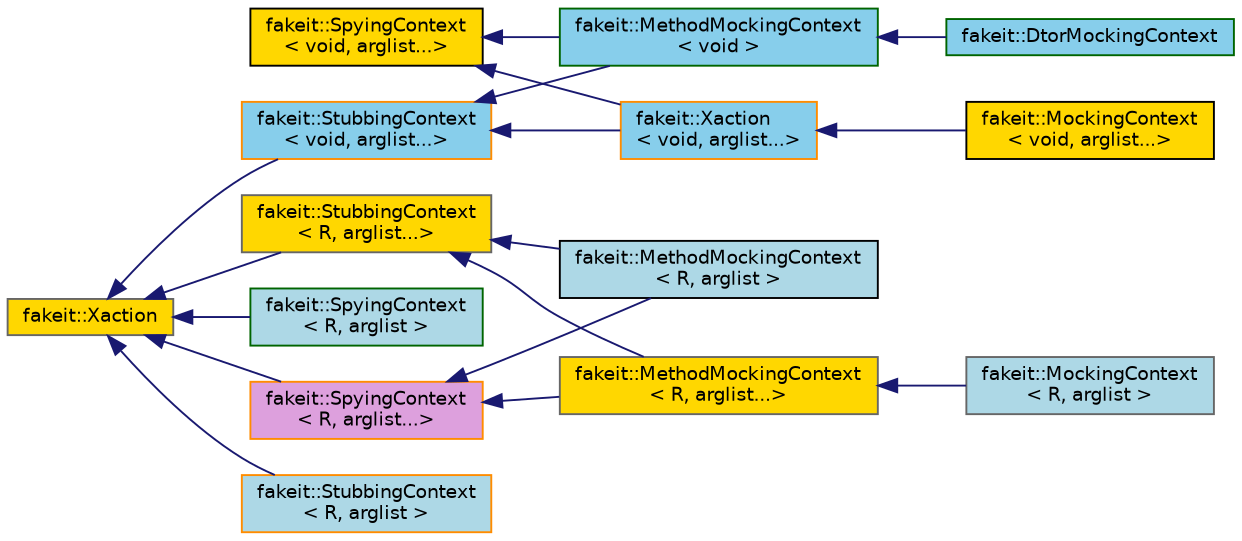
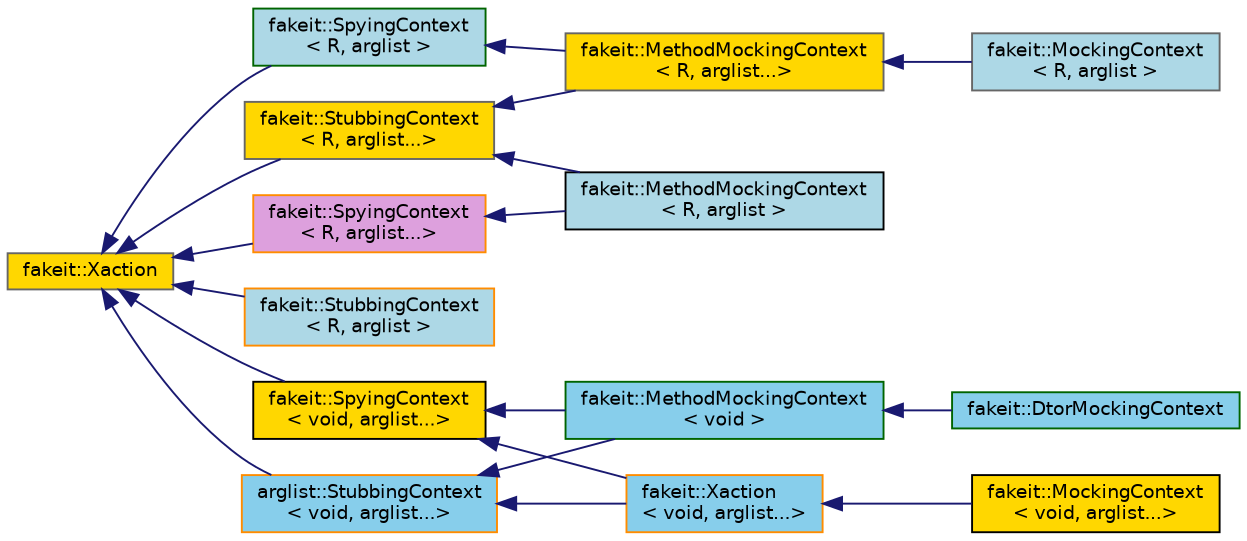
(367, 130) -> (369, 504)
none -> (208, 345)
(531, 399) -> (535, 49)
